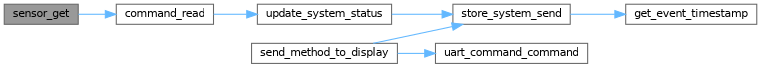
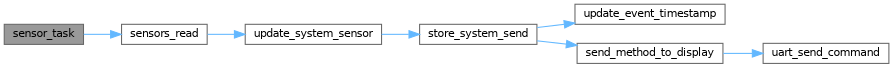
(41, 14) -> (44, 34)
(165, 14) -> (164, 34)
(324, 14) -> (313, 34)
(691, 14) -> (650, 14)
(413, 35) -> (552, 42)
(512, 53) -> (826, 53)
